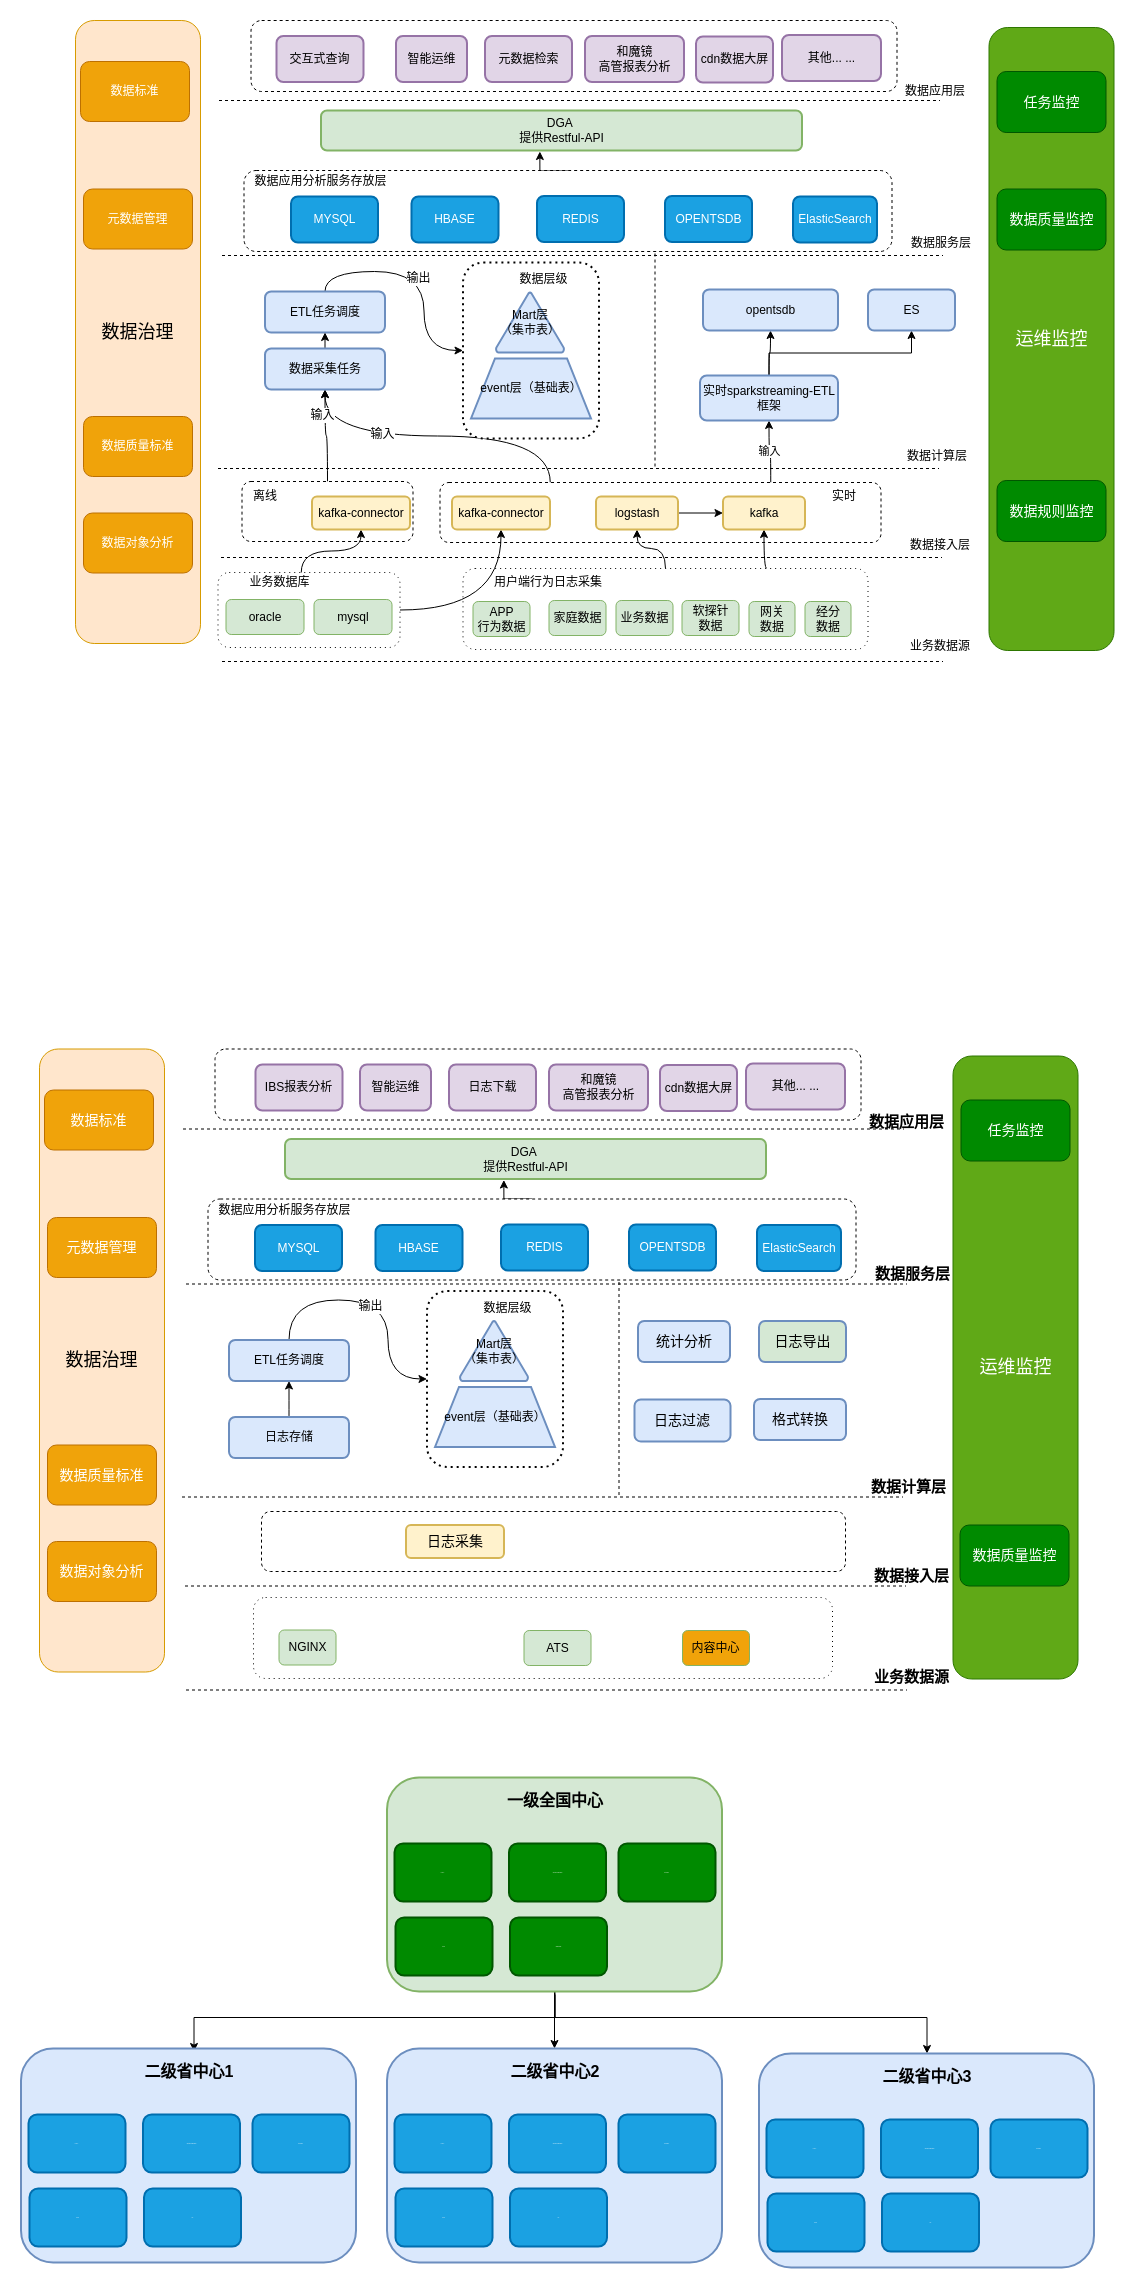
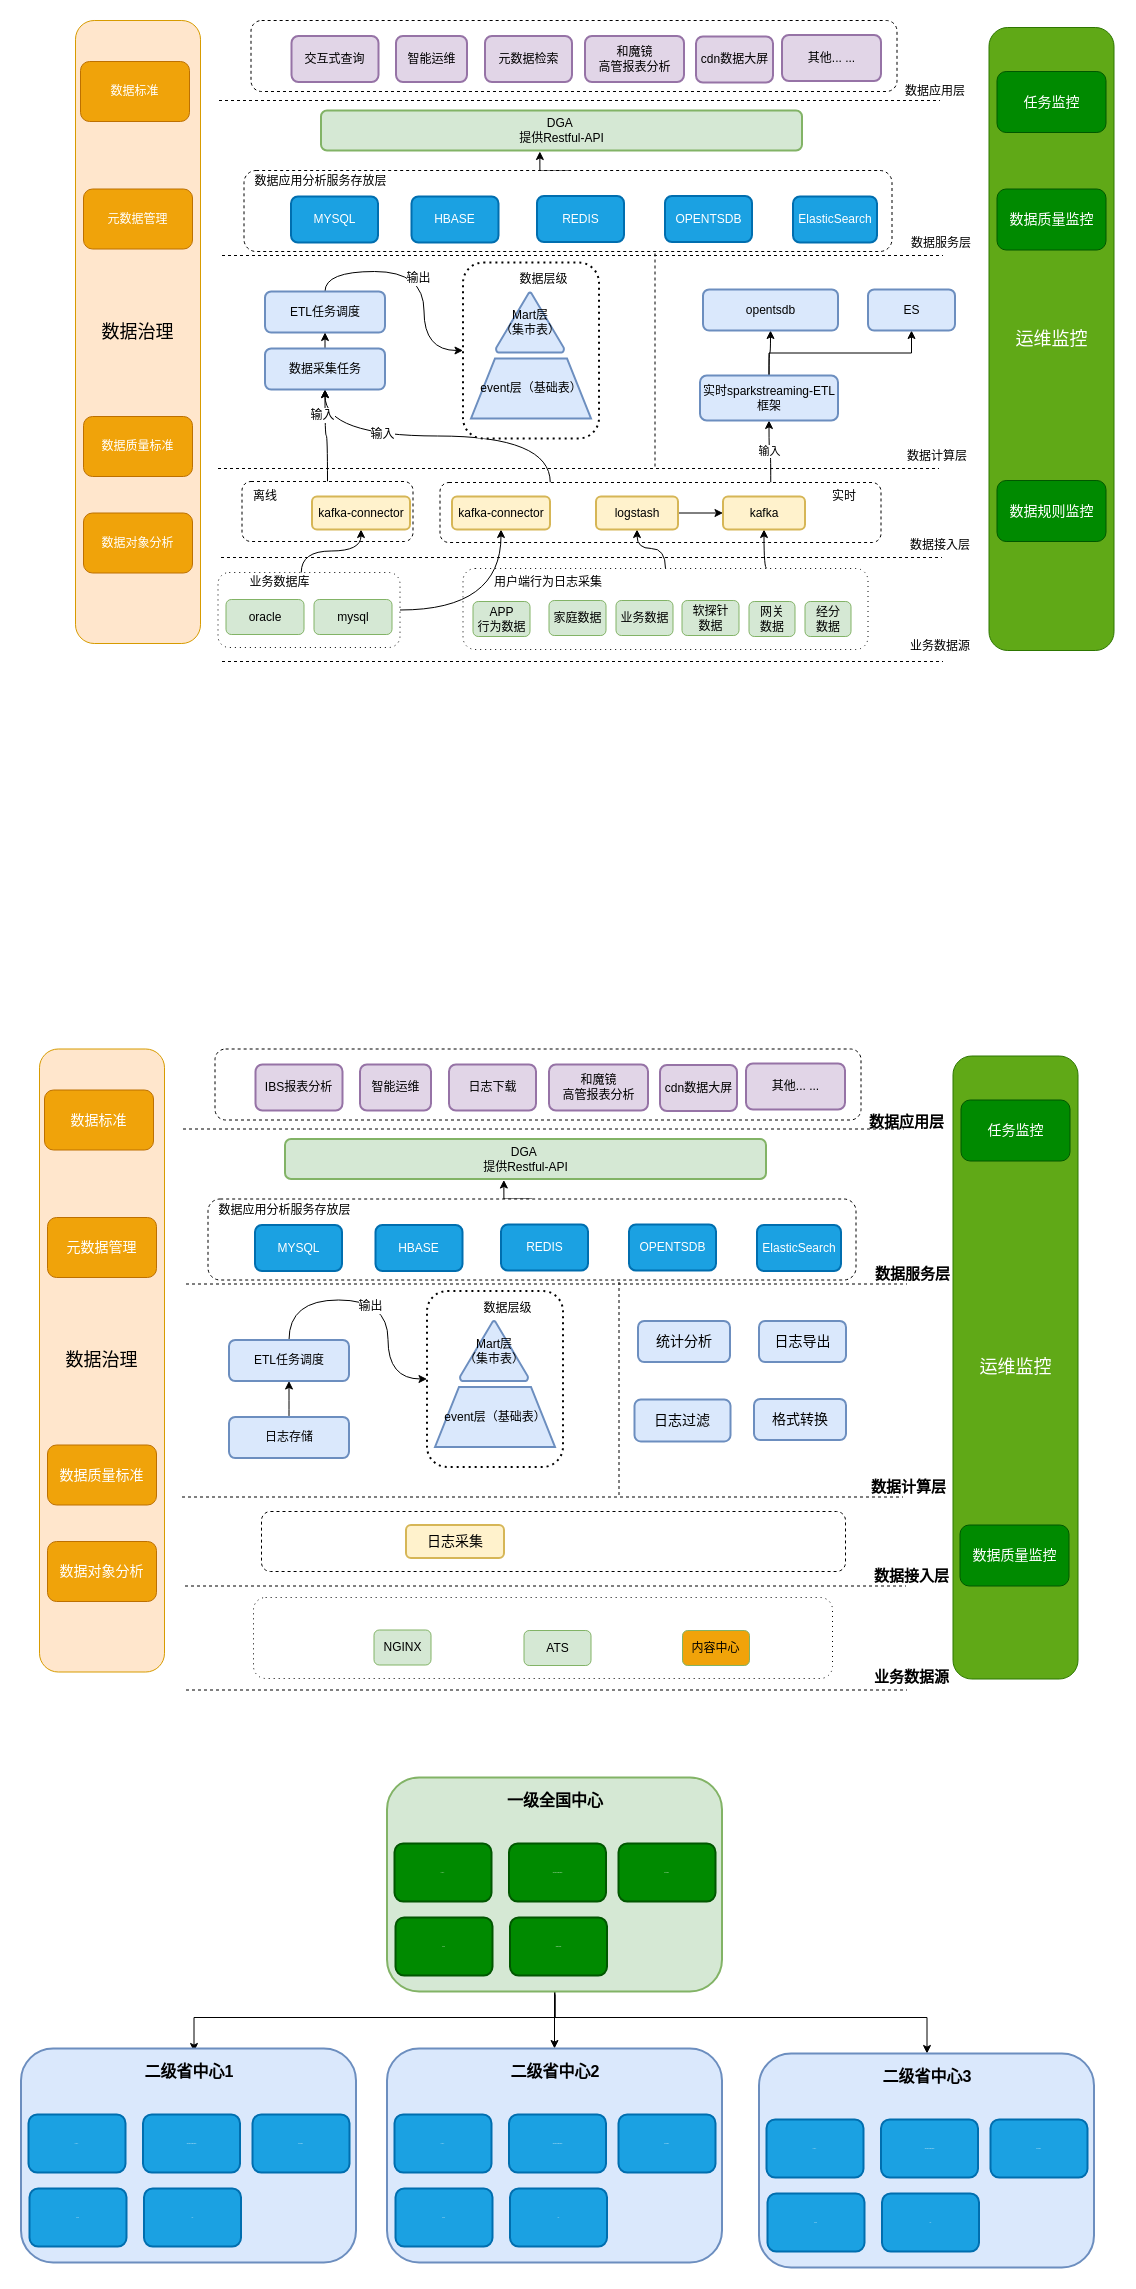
(320, 59) -> (335, 59)
(803, 1342) -> (803, 1342)
(308, 1648) -> (403, 1648)
